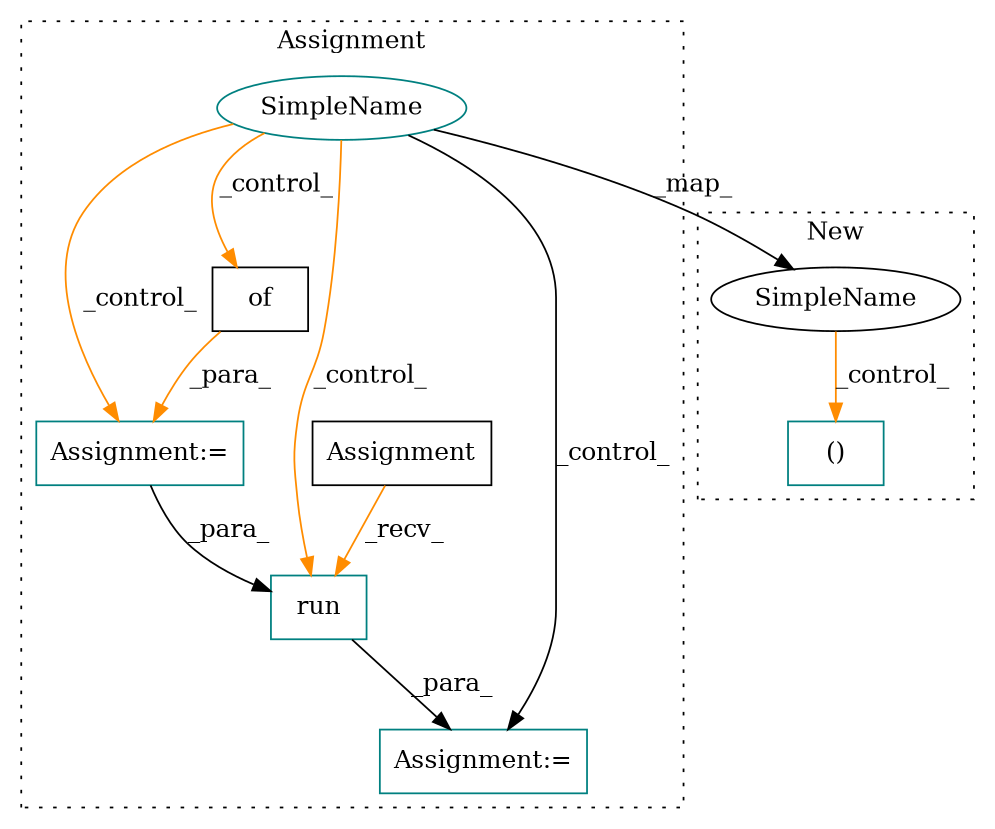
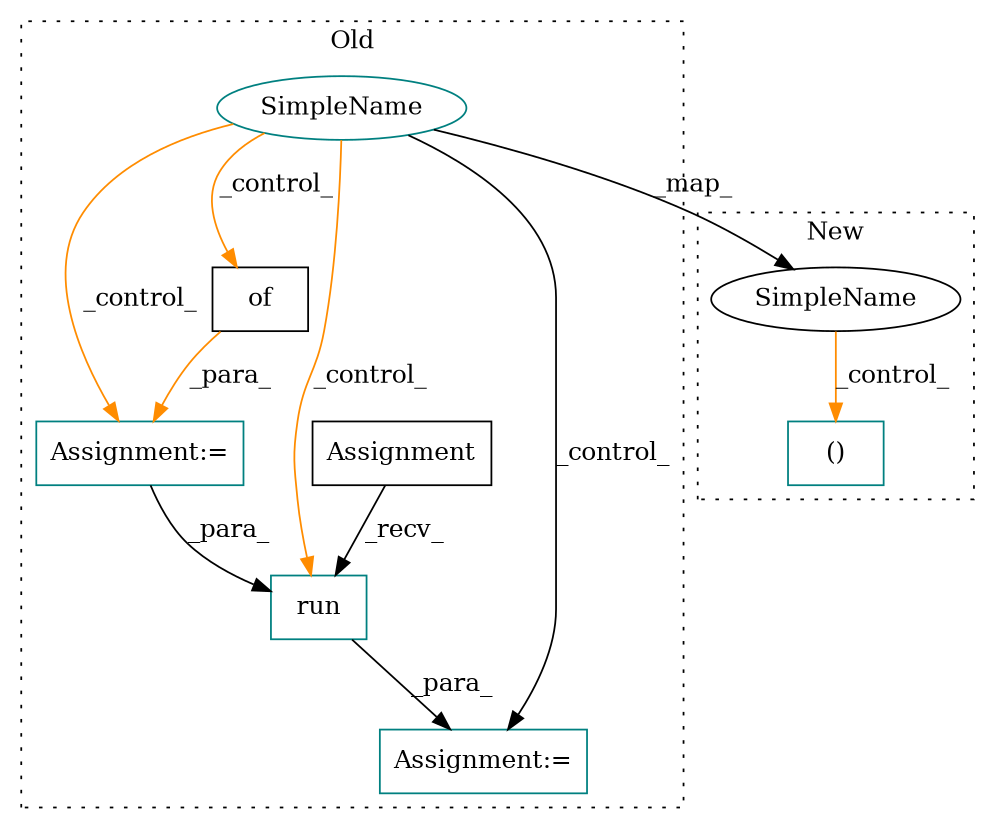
(352, 42) -> (352, 42)
(365, 523) -> (365, 523)
